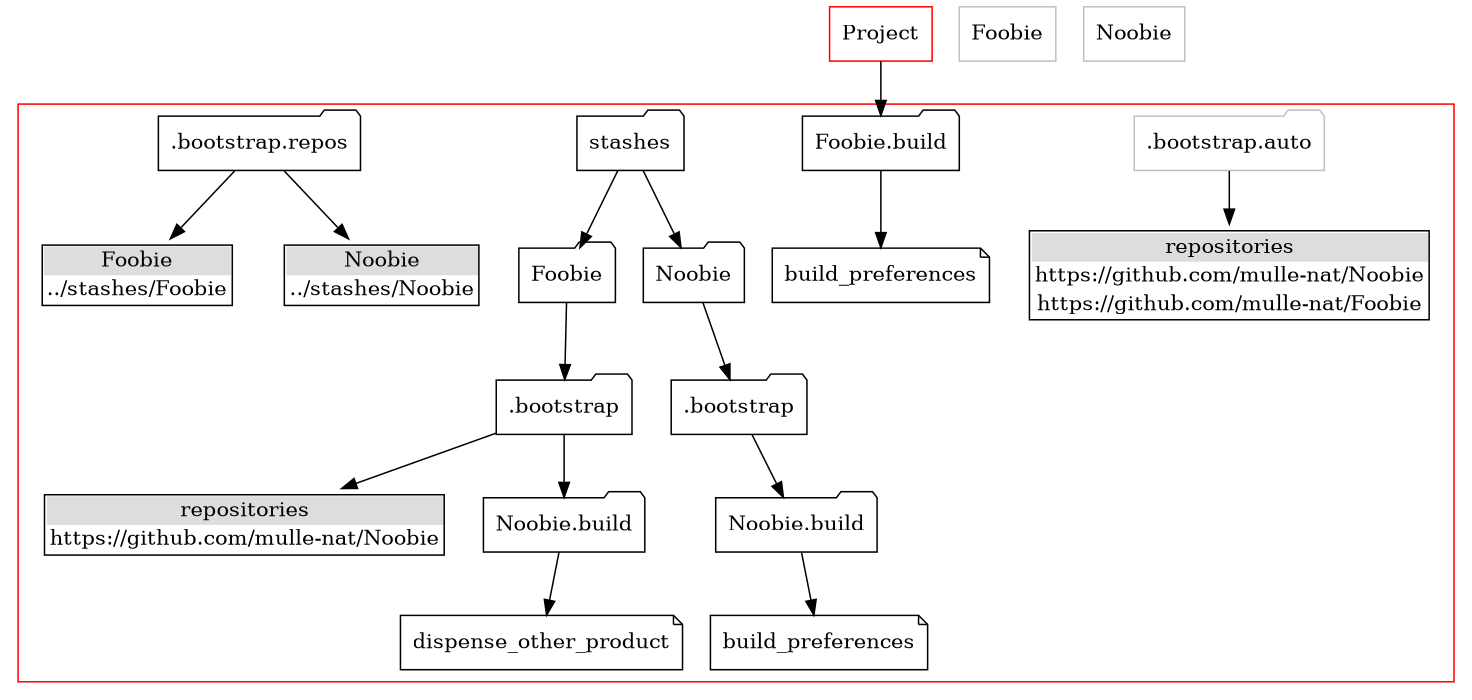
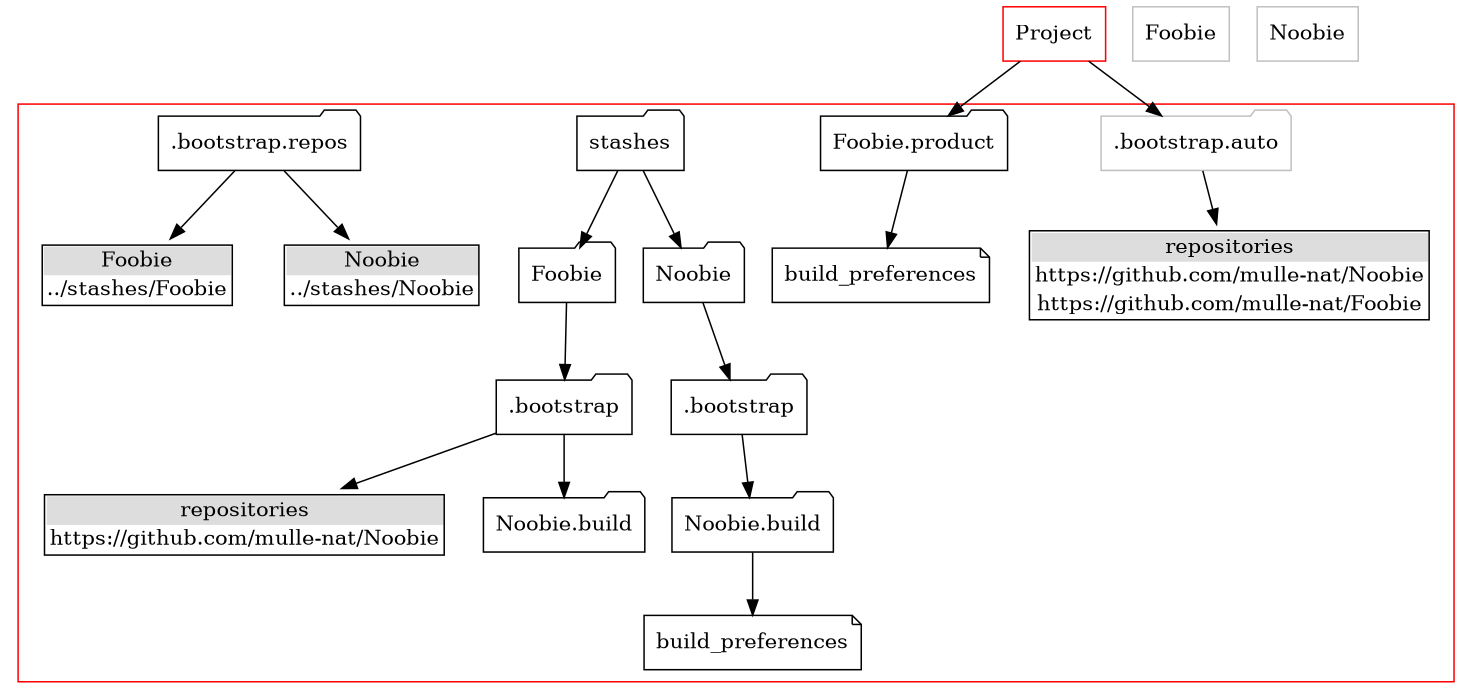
none -> (1119, 84)
(881, 143) -> (914, 143)
(541, 643) -> none
